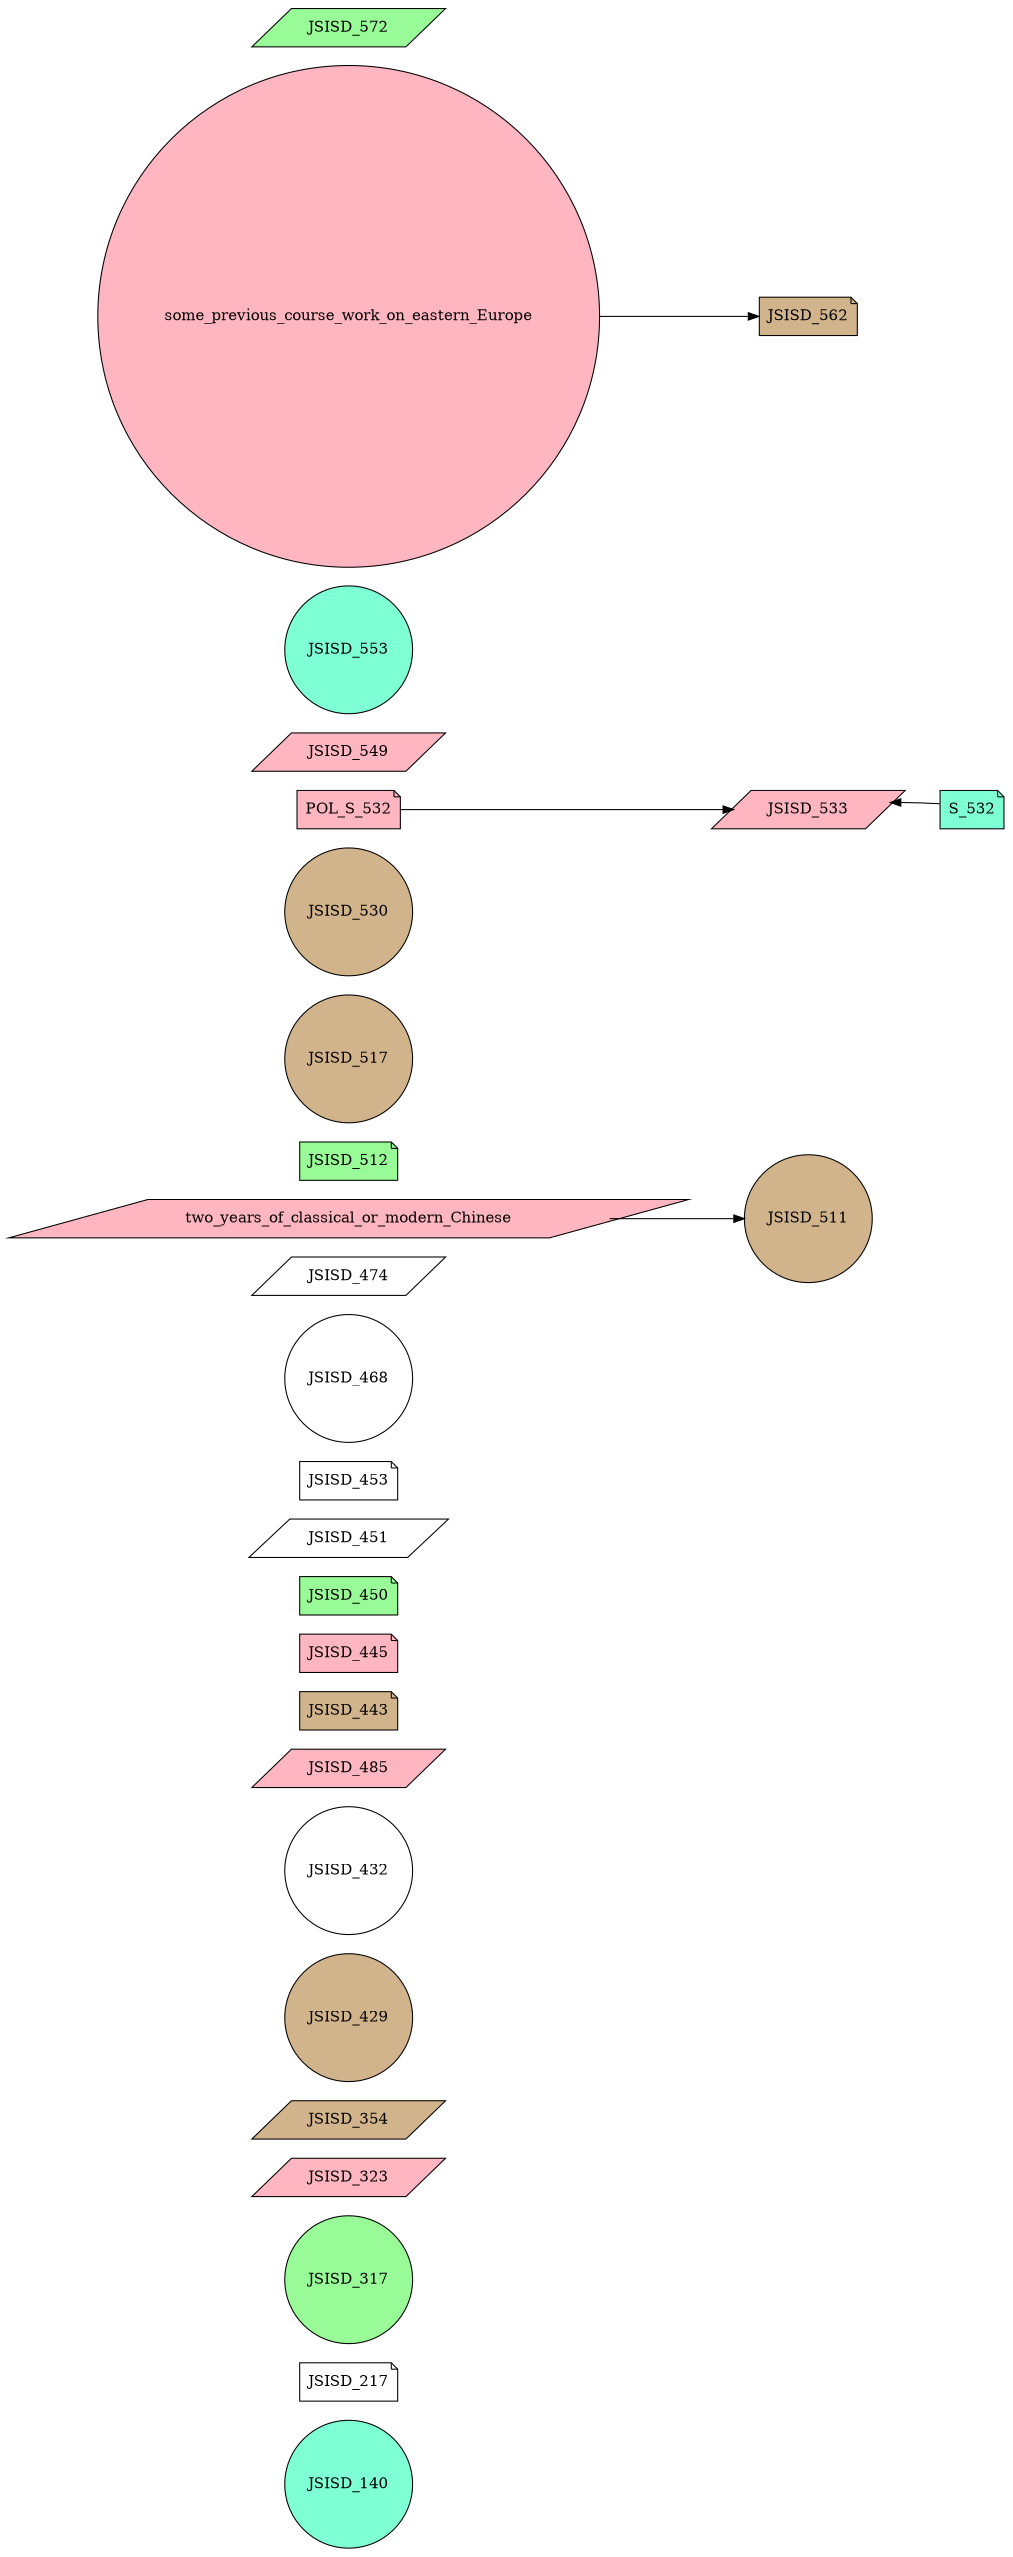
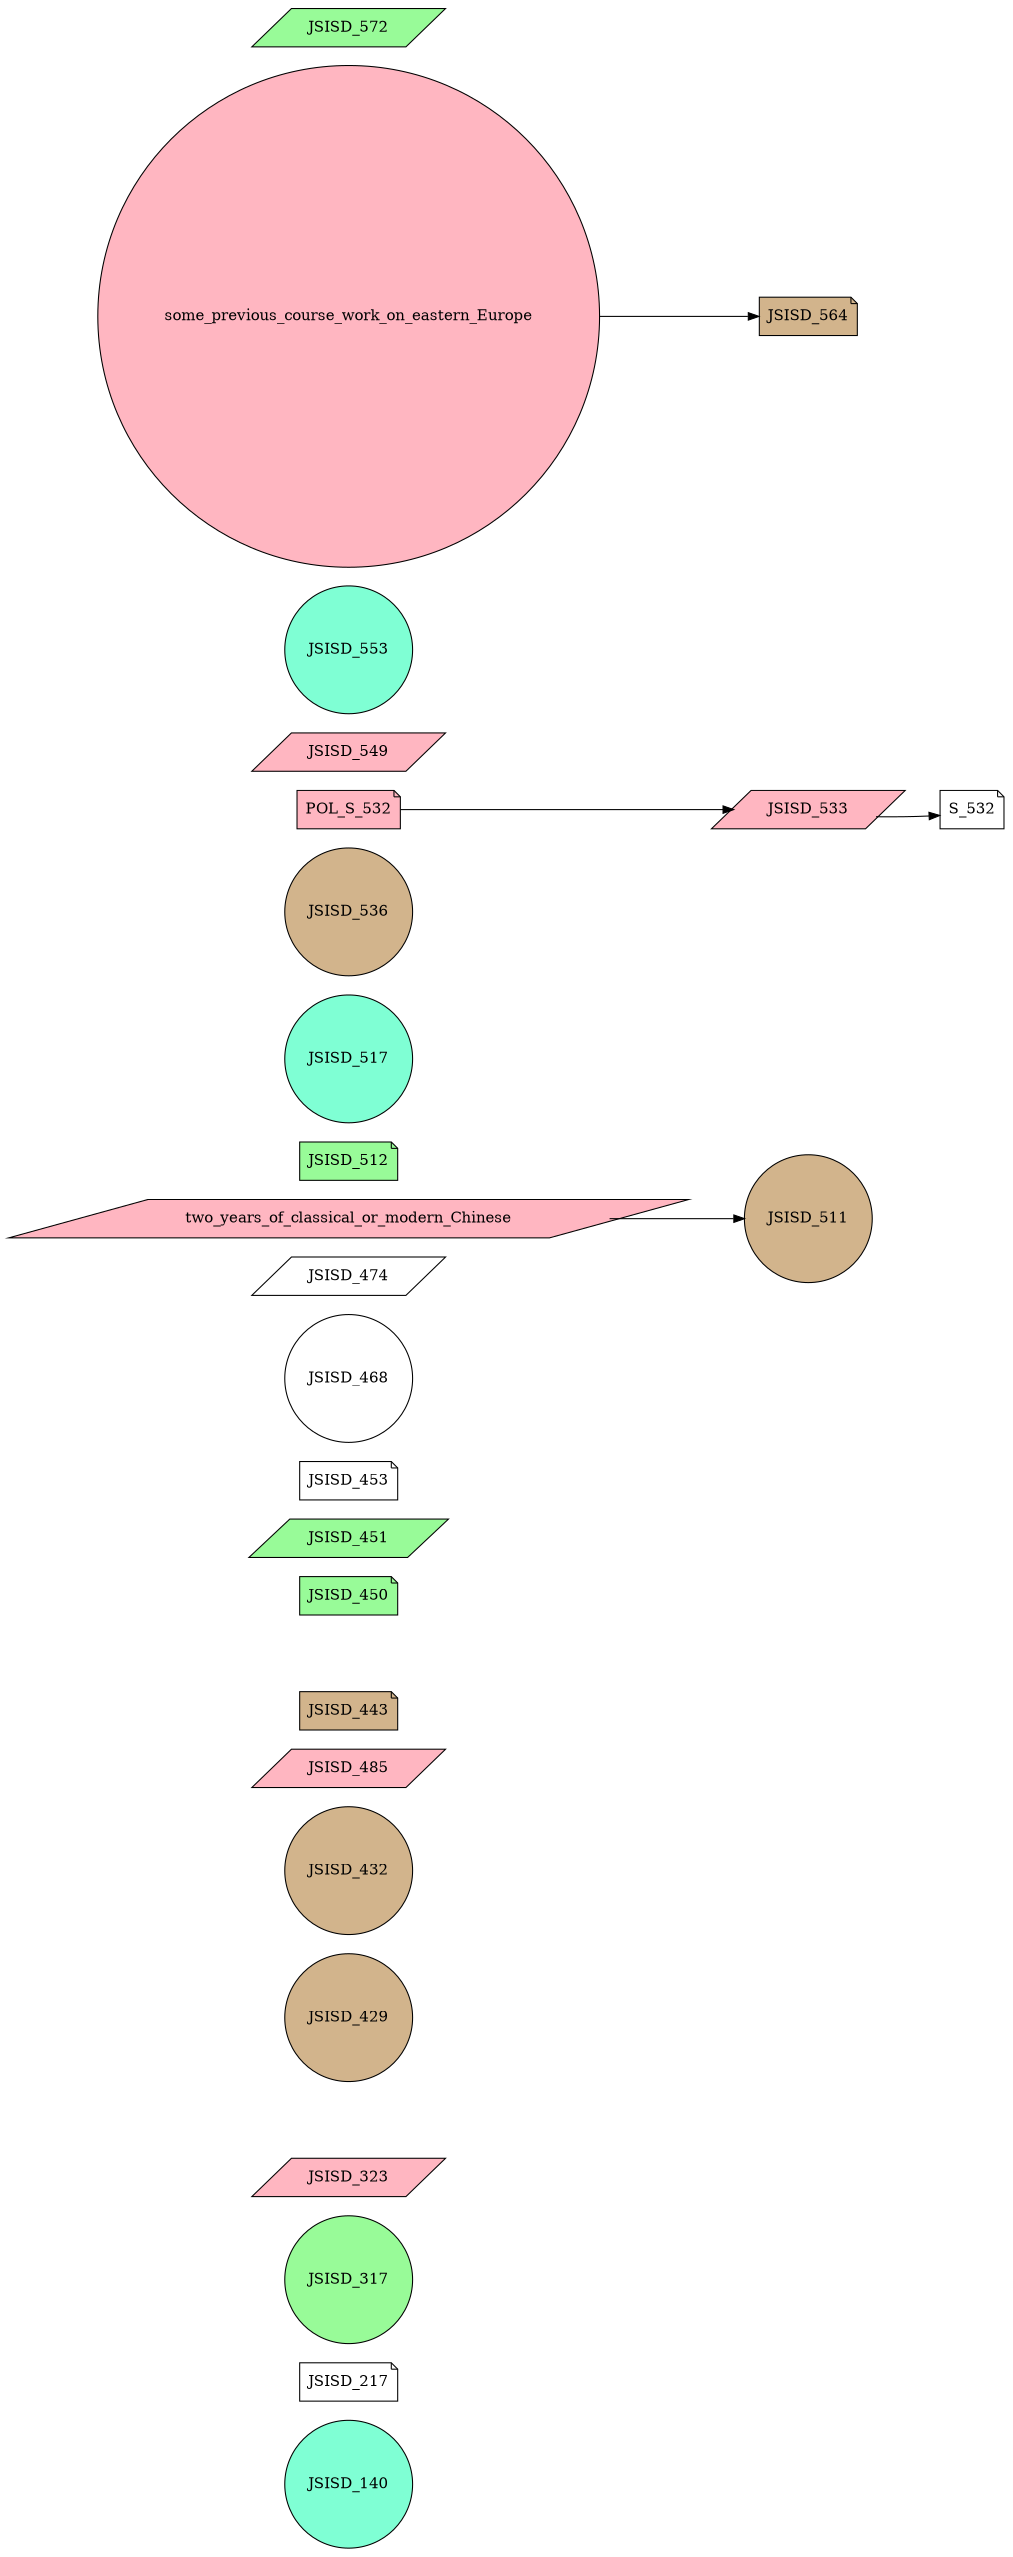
(808, 316) -> (808, 316)
(920, 803) -> (903, 817)
(972, 810) -> (972, 810)
(349, 912) -> (349, 912)
(349, 1059) -> (349, 1059)
(349, 1538) -> (349, 1538)
(349, 1653) -> none
(349, 1871) -> (349, 1871)
(349, 2120) -> none
